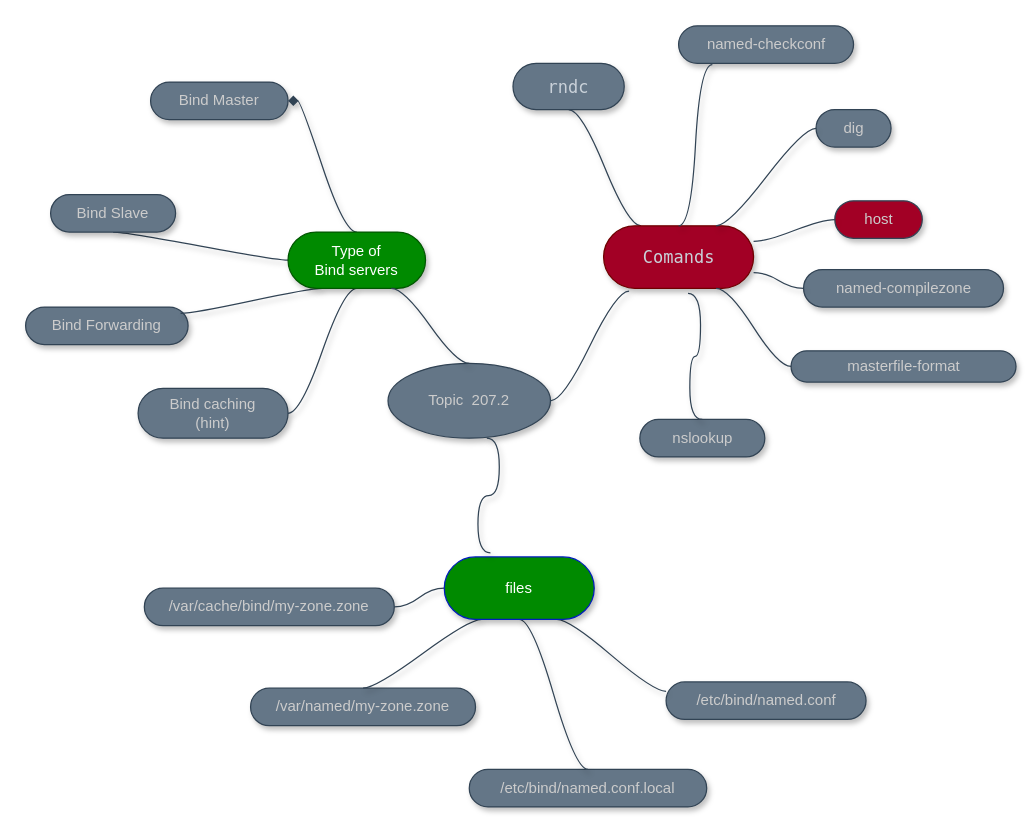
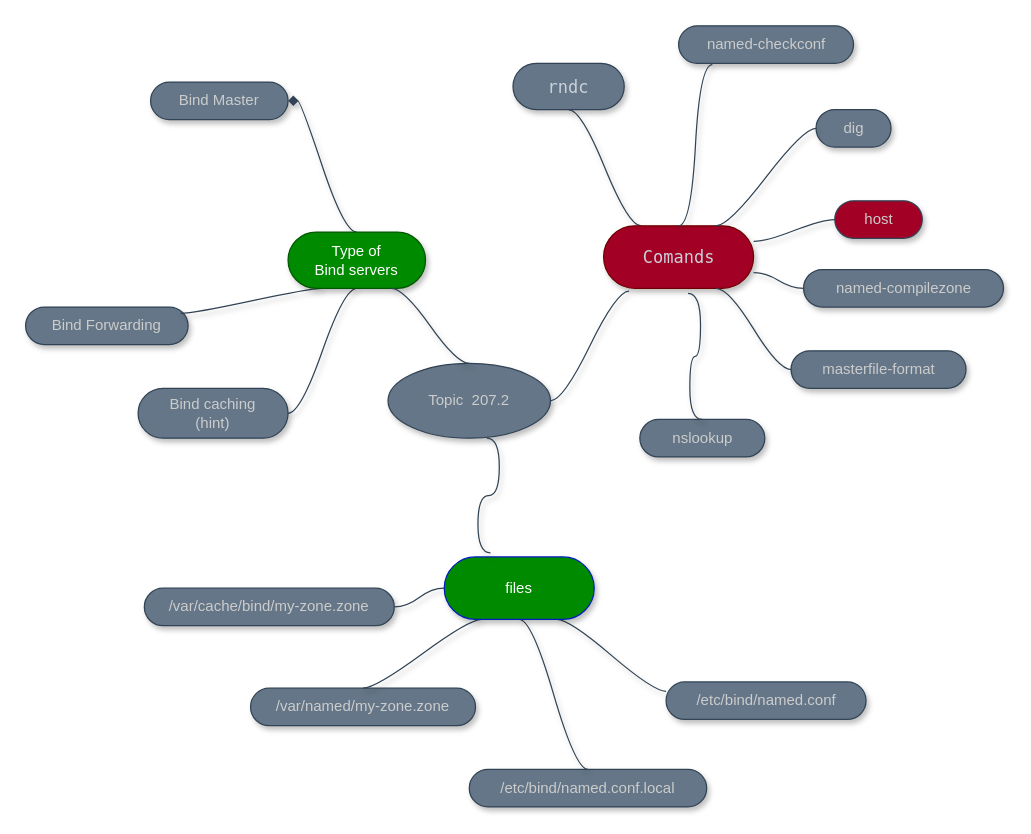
(113, 213) -> none
(201, 246) -> none
(904, 366) -> (879, 369)
